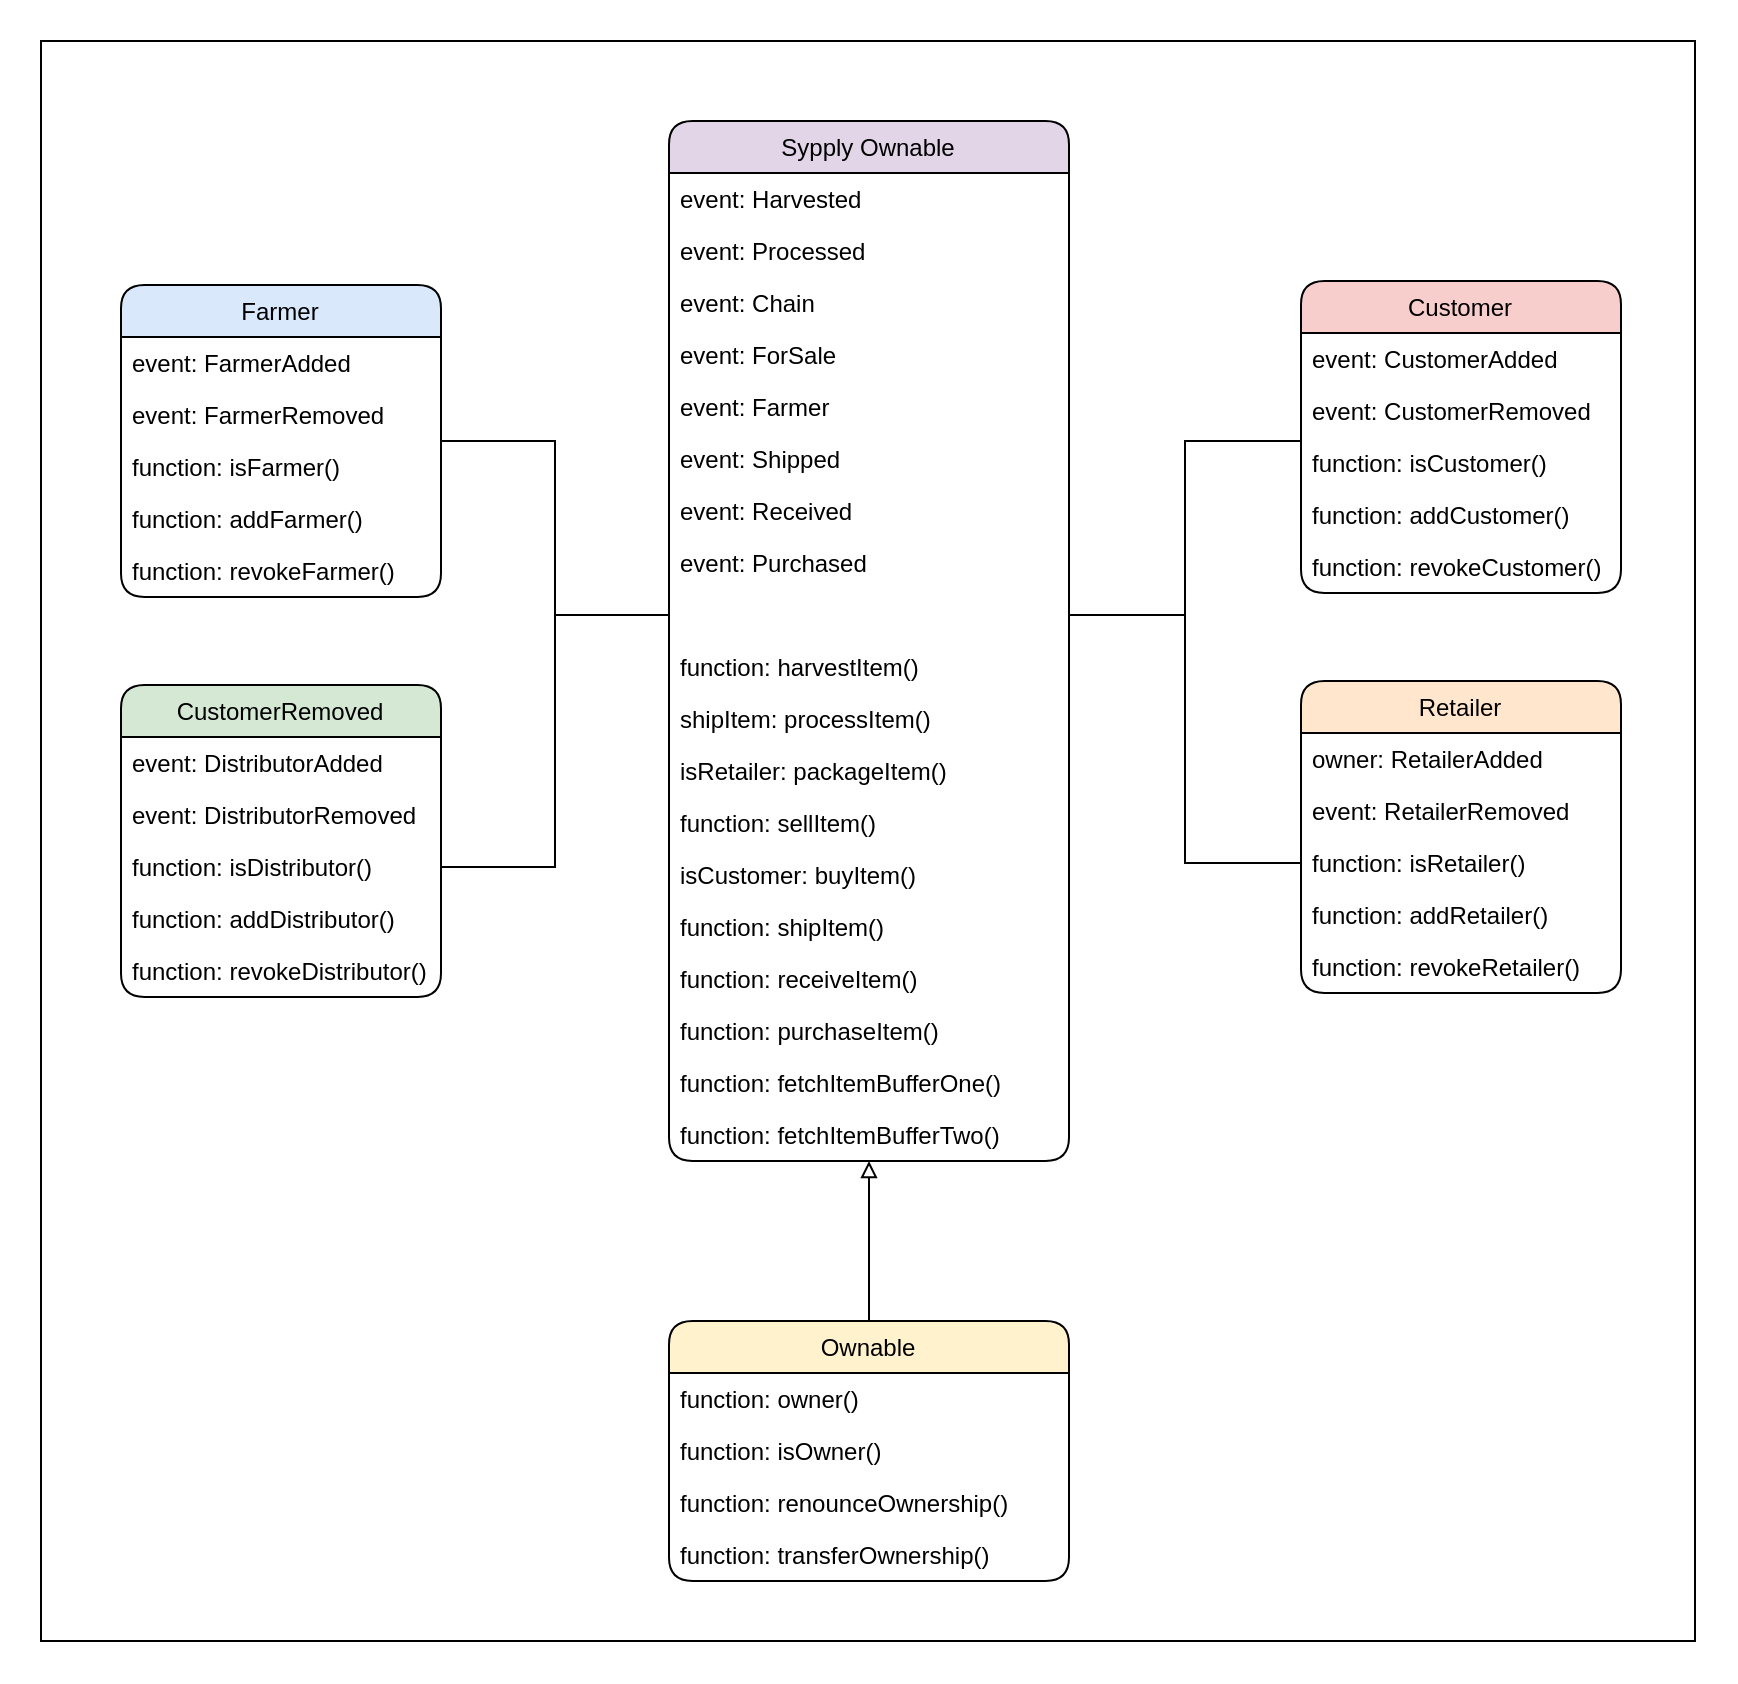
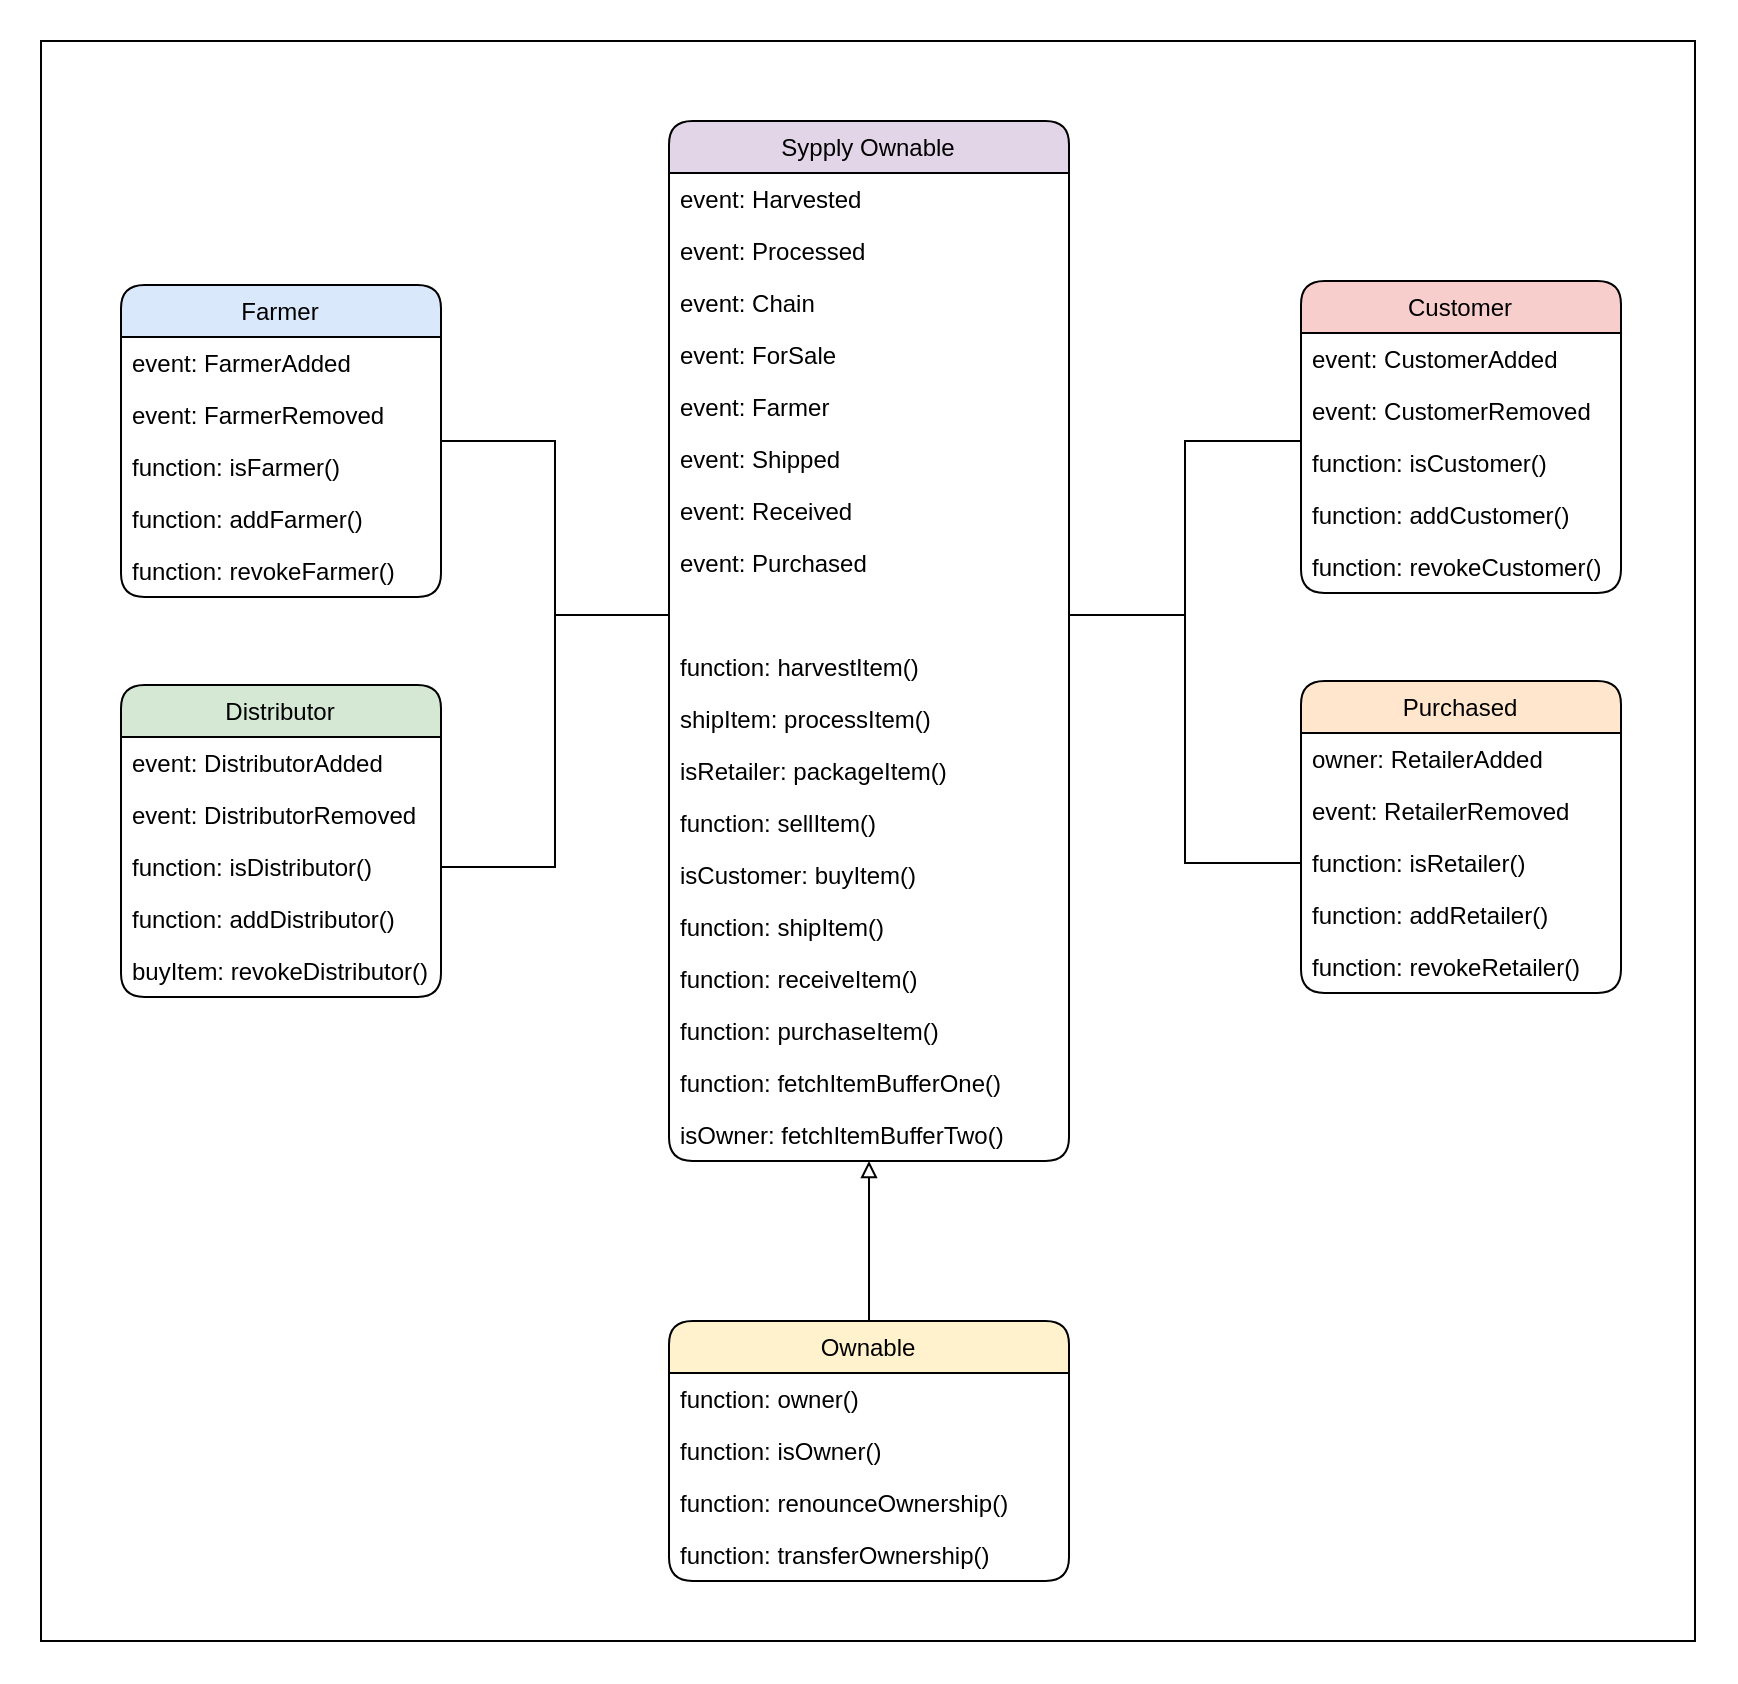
(1460, 708) -> (1460, 708)
(280, 712) -> (280, 712)
(311, 972) -> (308, 972)
(872, 1136) -> (866, 1136)
